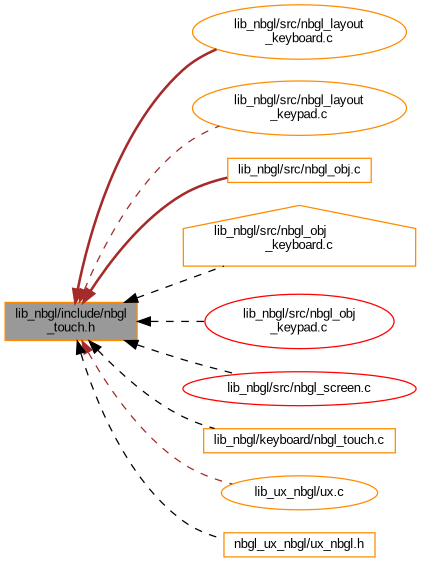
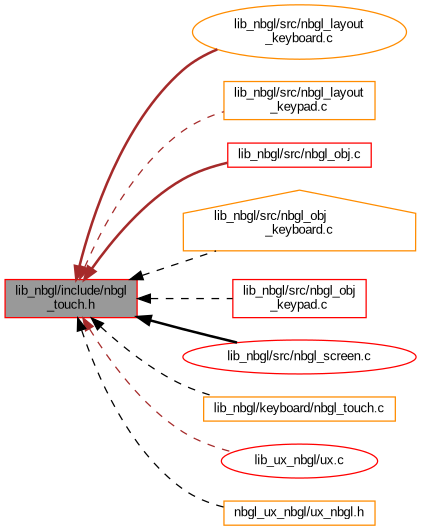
(299, 108) -> (299, 101)
(299, 170) -> (299, 155)
(71, 321) -> (71, 299)
(299, 321) -> (299, 299)
(187, 361) -> (193, 332)
(299, 493) -> (299, 461)
